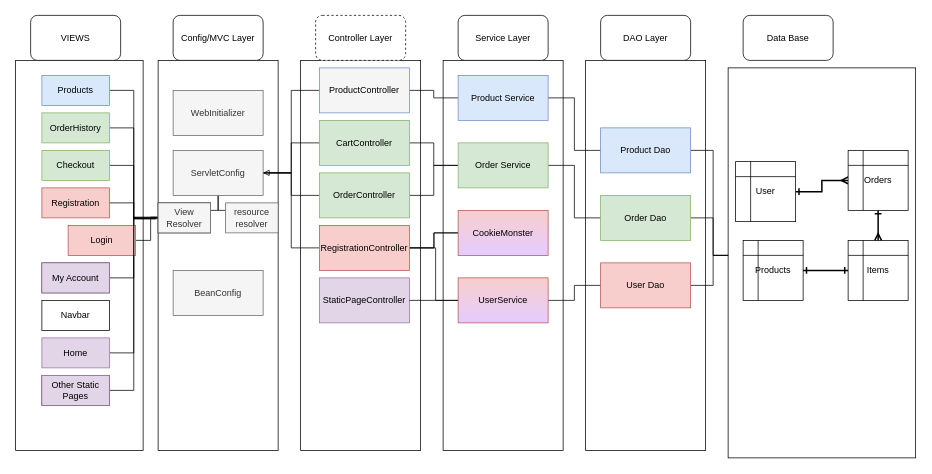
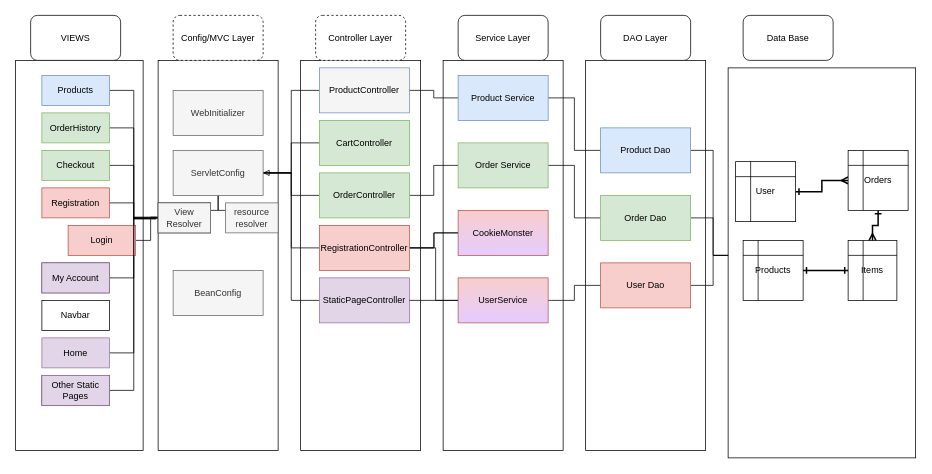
(218, 38) -> (218, 38)
(431, 143) -> none
(878, 270) -> (872, 270)
none -> (291, 289)
